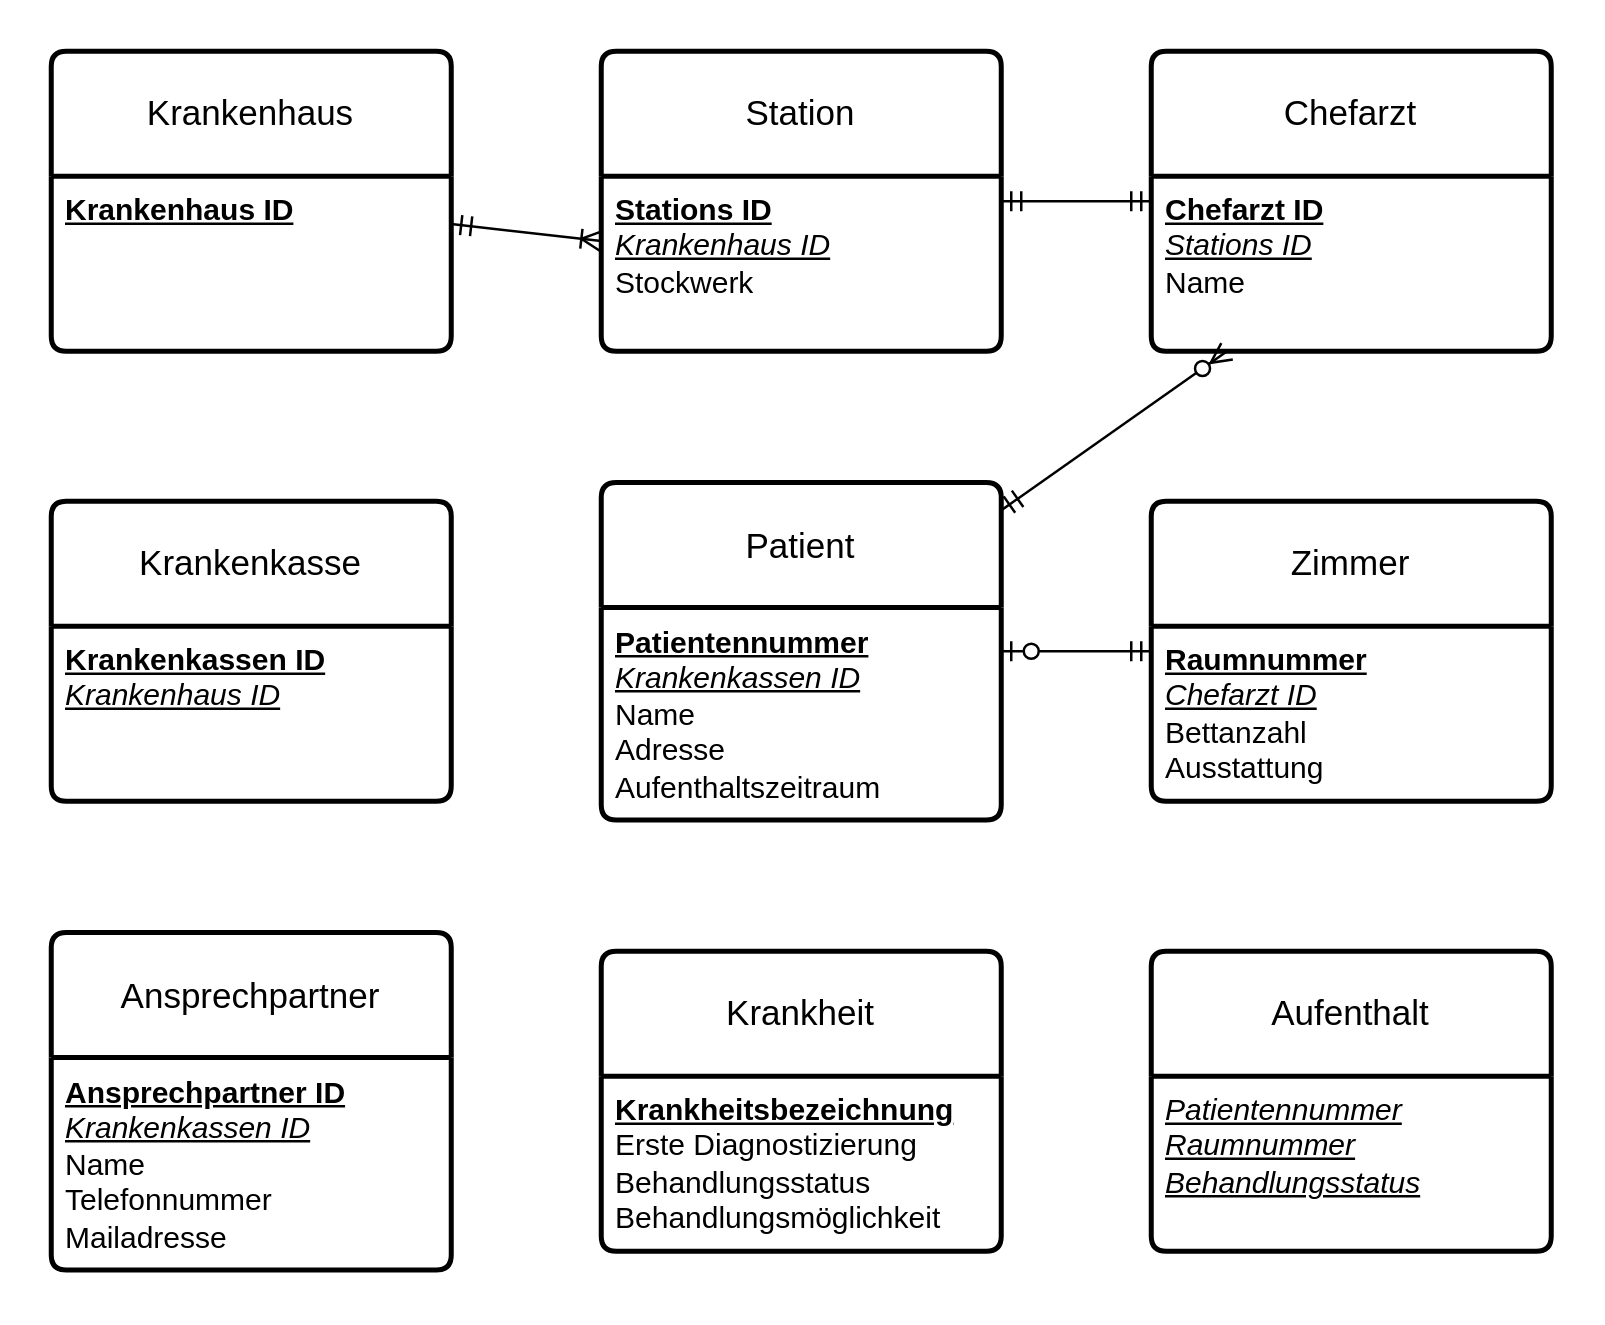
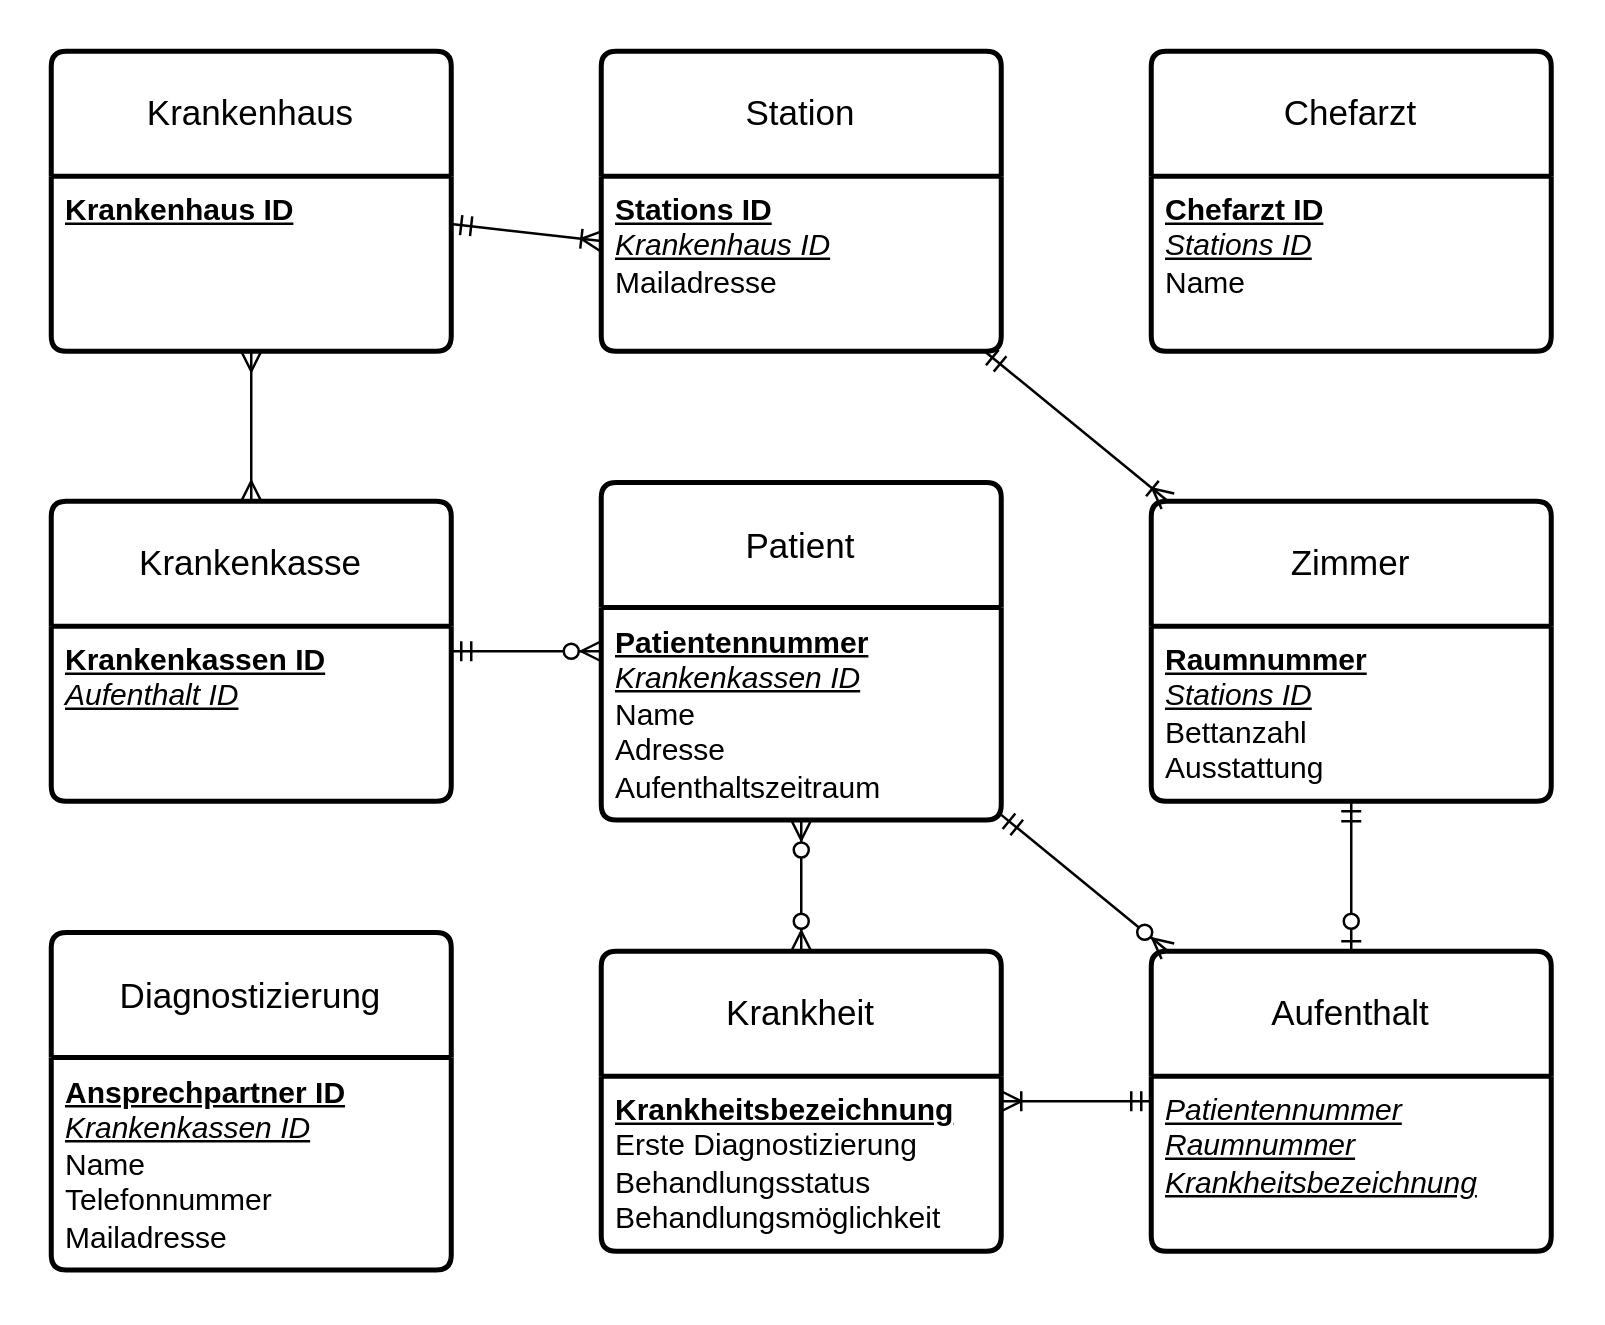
(1076, 201) -> none
(730, 248) -> (730, 248)
none -> (1041, 398)
(1149, 406) -> (1071, 872)
none -> (251, 428)
none -> (510, 651)
(1091, 651) -> none
(197, 680) -> (197, 680)
(1259, 716) -> (1259, 716)
none -> (1351, 861)
none -> (801, 885)
(251, 996) -> (251, 996)
none -> (1076, 1101)
(1305, 1148) -> (1335, 1148)
